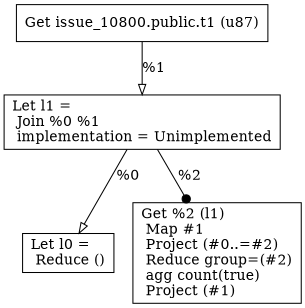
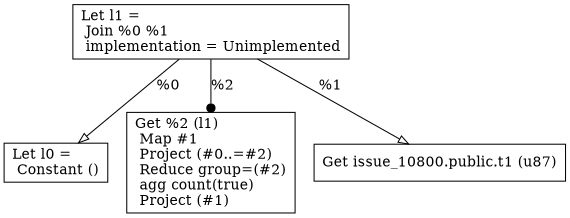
(142, 63) -> (329, 99)
(68, 253) -> (56, 163)
